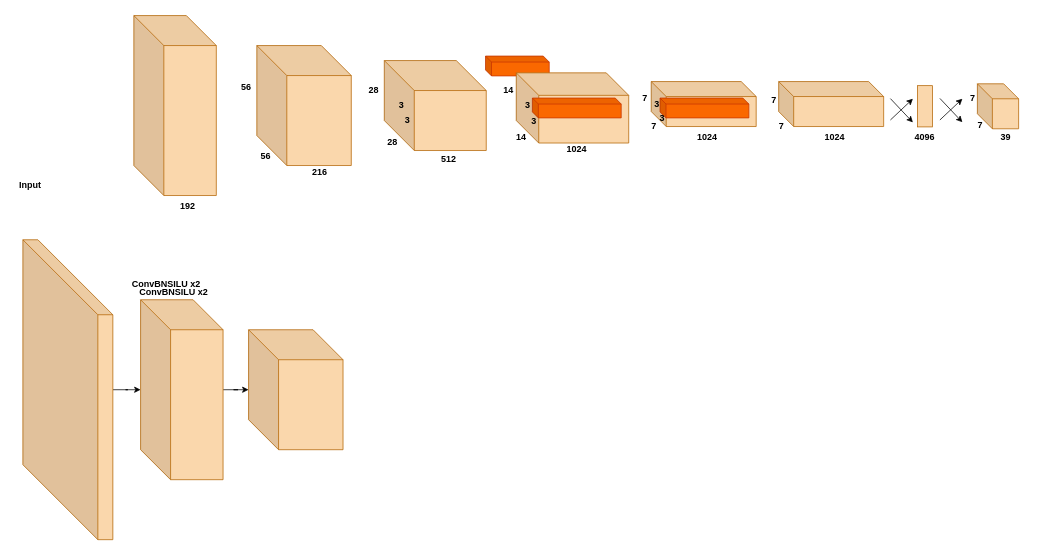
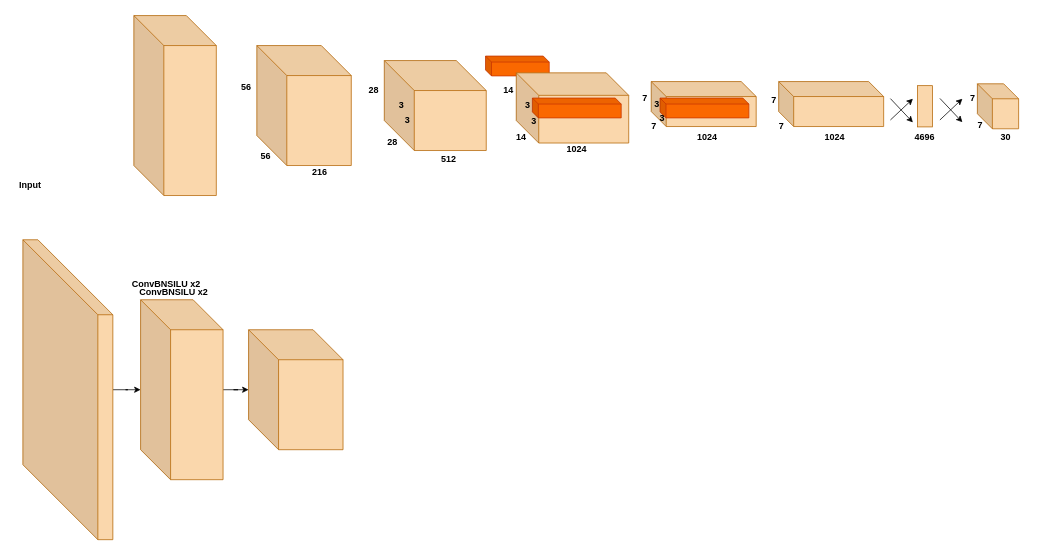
(925, 137) -> (925, 137)
(1006, 137) -> (1006, 137)
(188, 207) -> none
